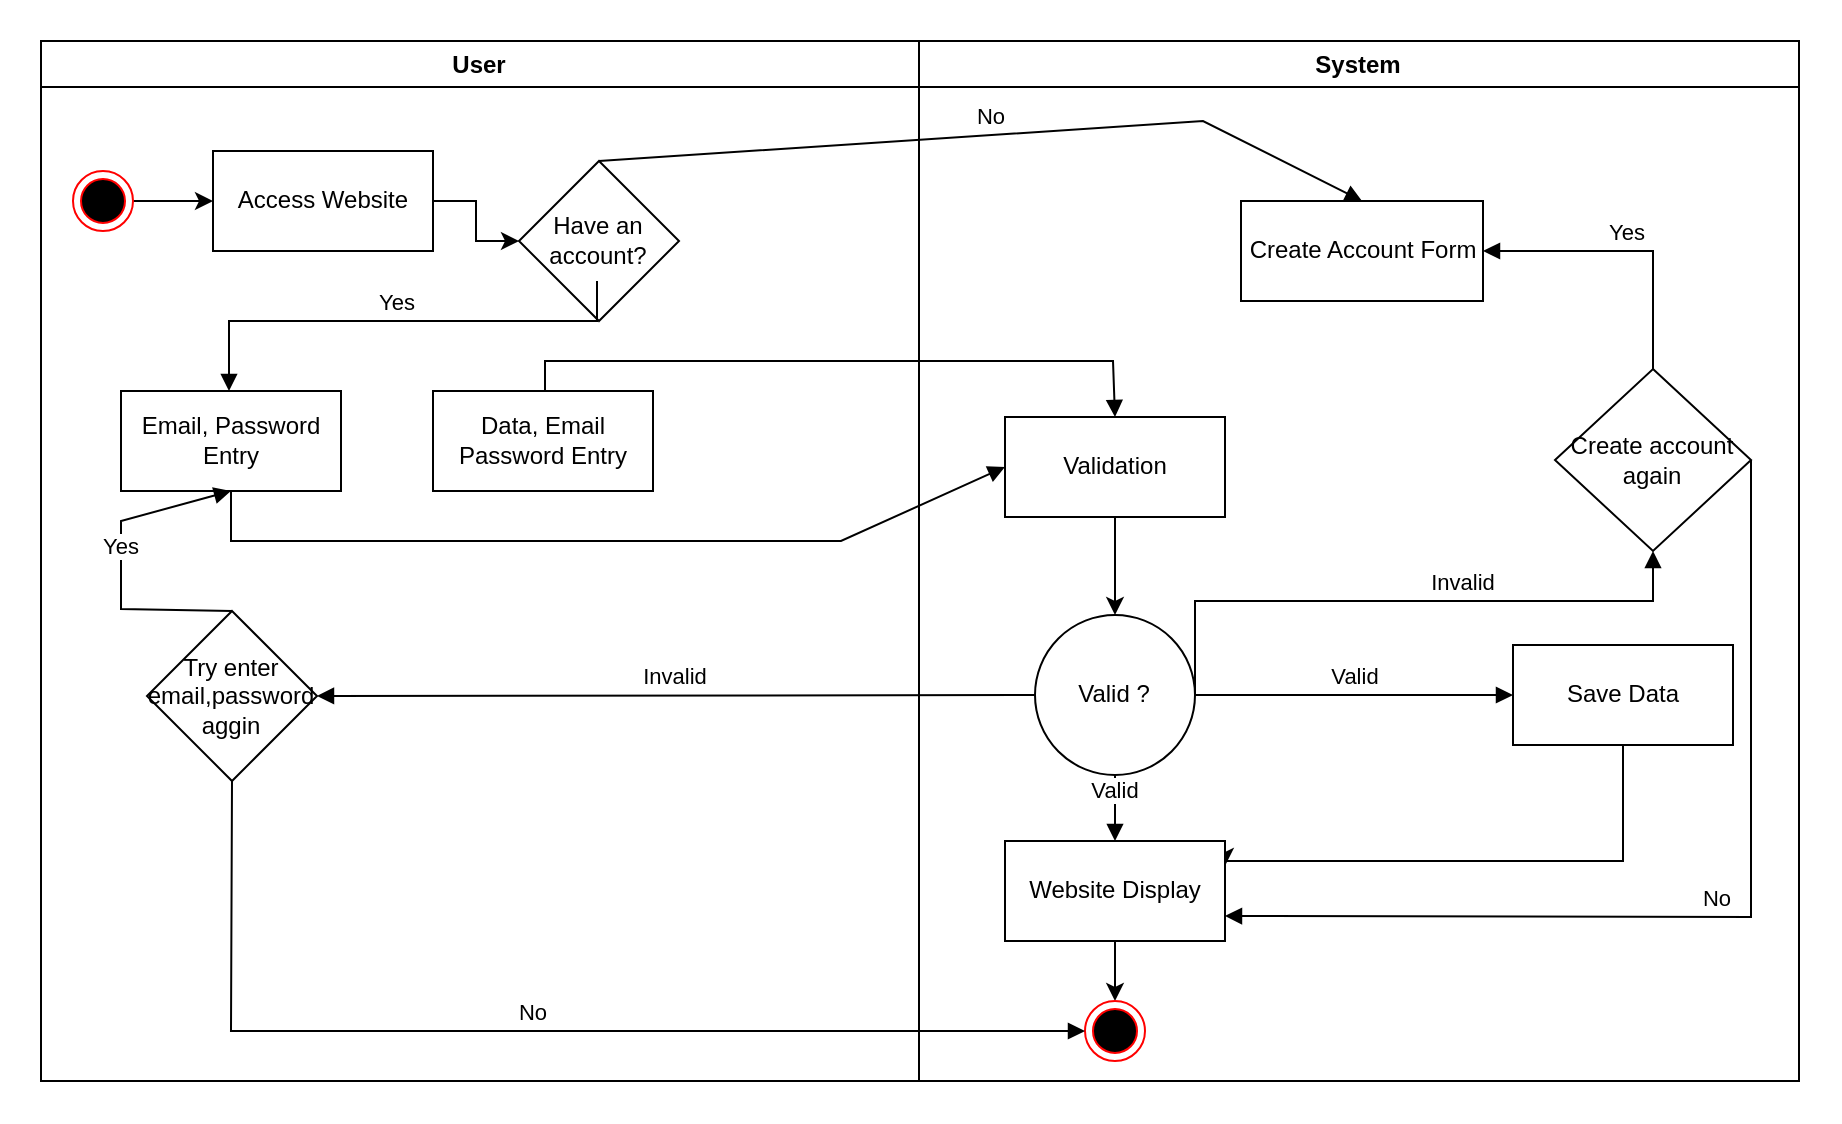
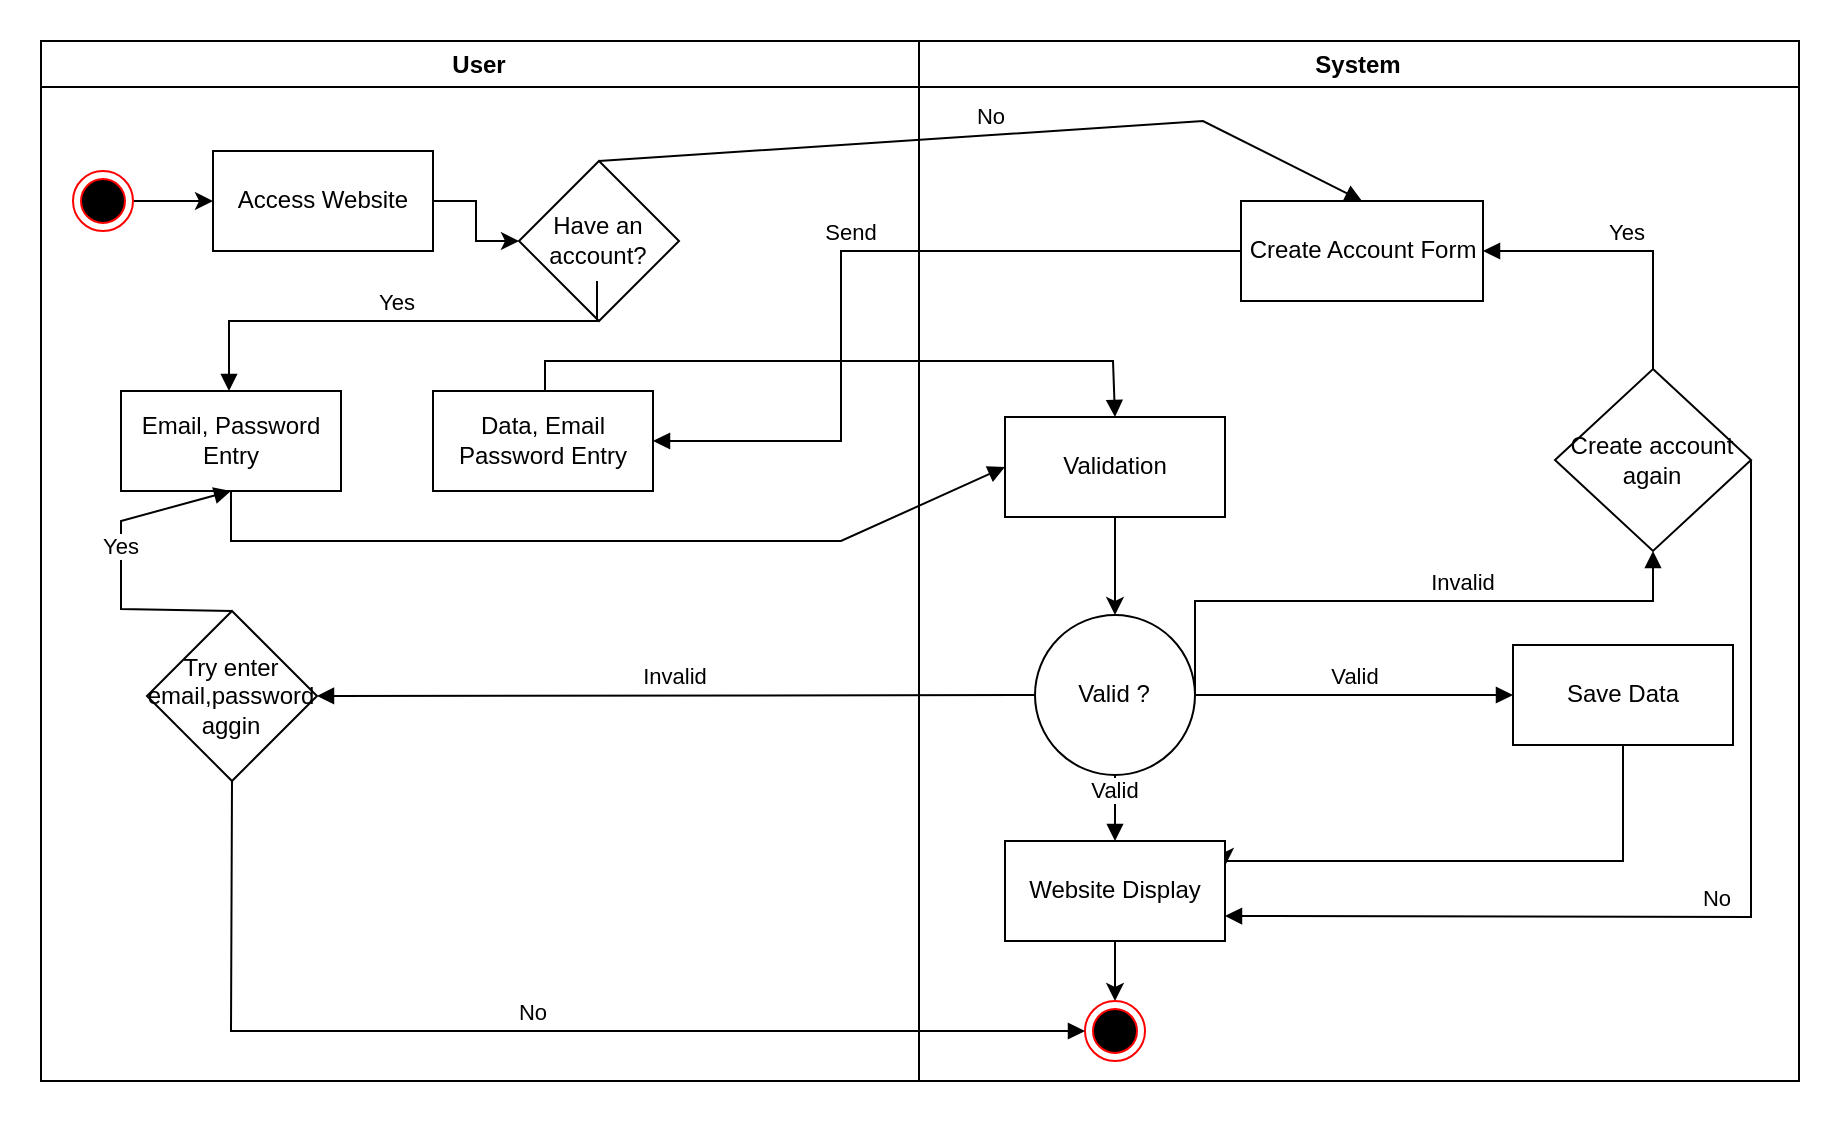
none -> (841, 394)
